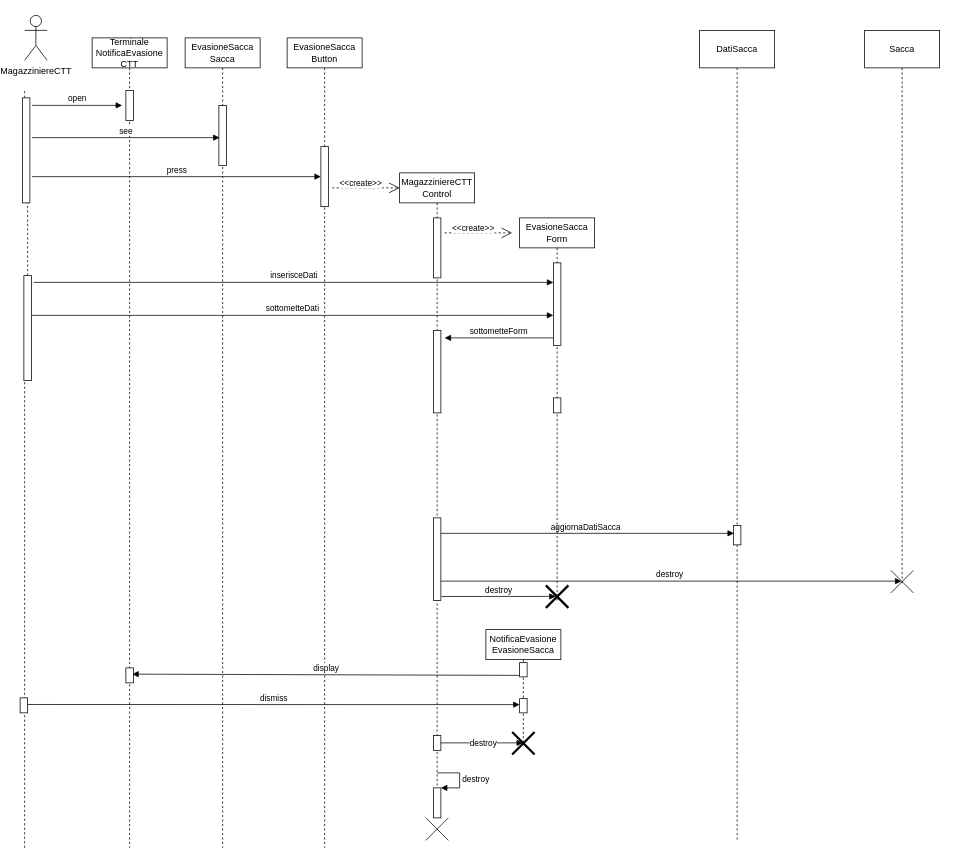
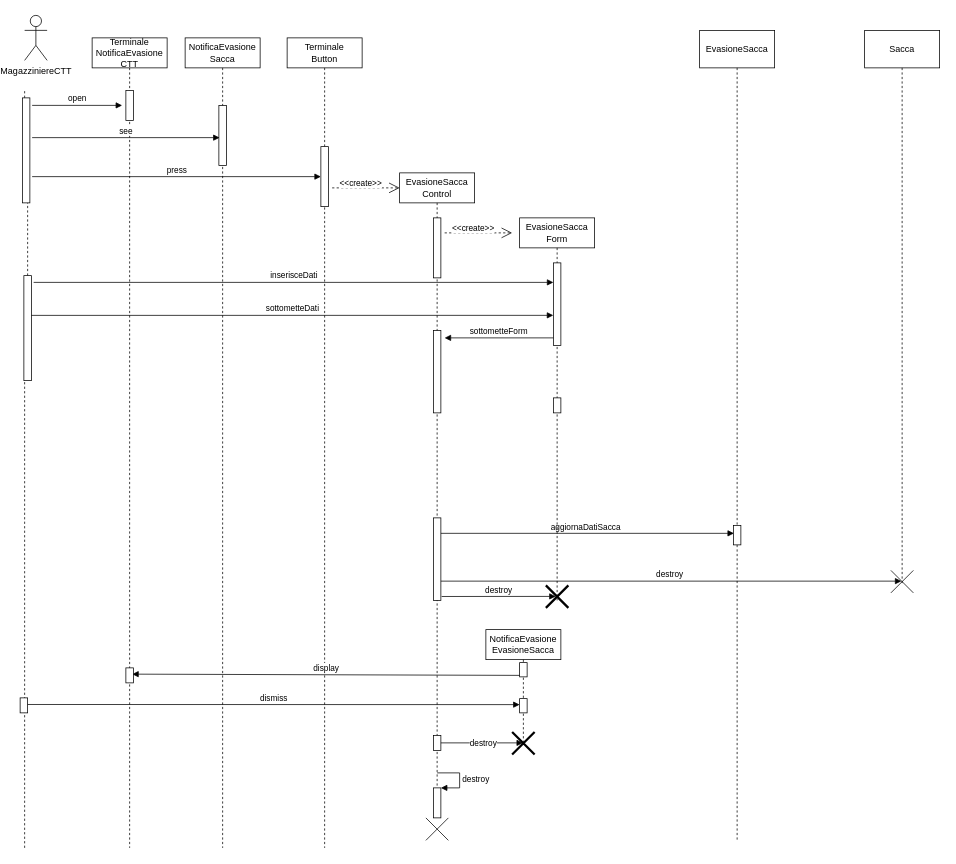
(737, 49) -> (737, 49)
(222, 53) -> (222, 53)
(324, 53) -> (324, 53)
(437, 188) -> (437, 188)
